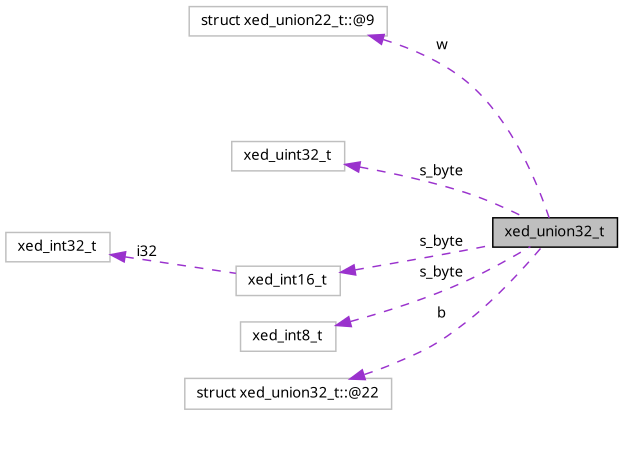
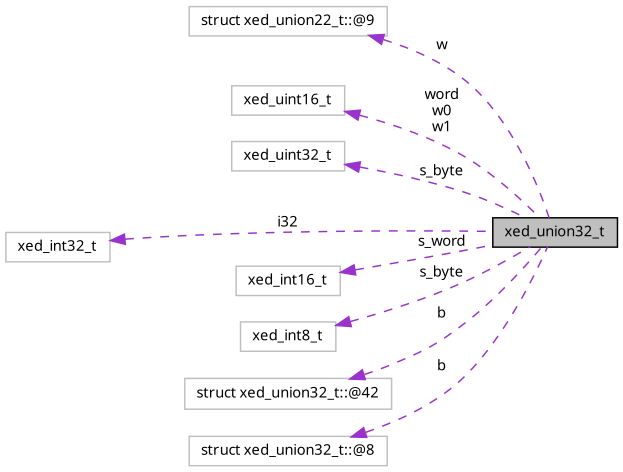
none -> (288, 100)
(442, 242) -> (442, 242)
(180, 265) -> (309, 232)
(288, 394) -> (288, 394)
none -> (288, 451)
